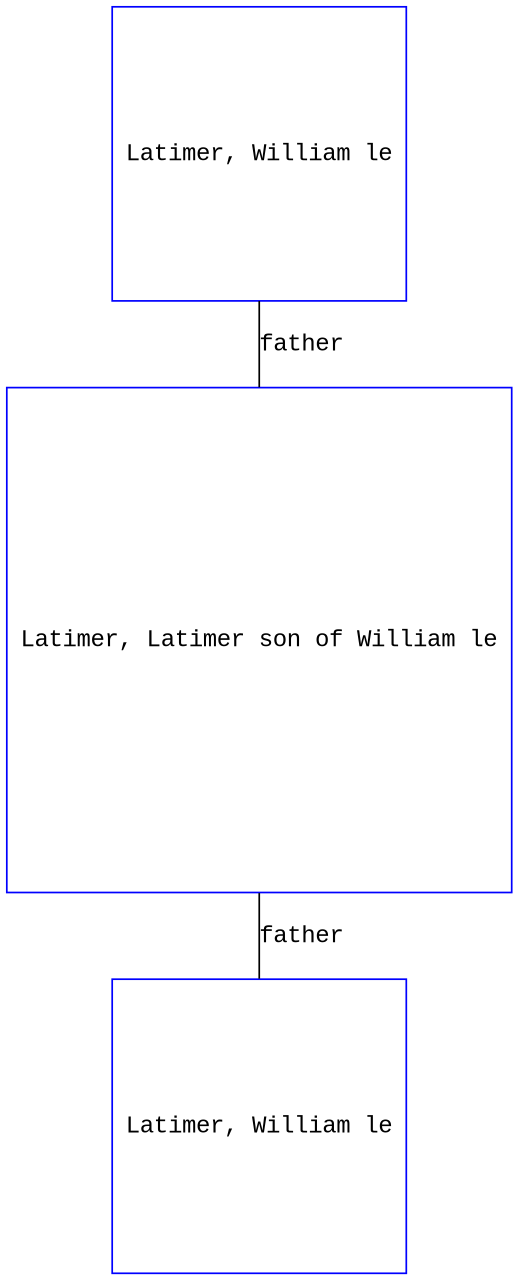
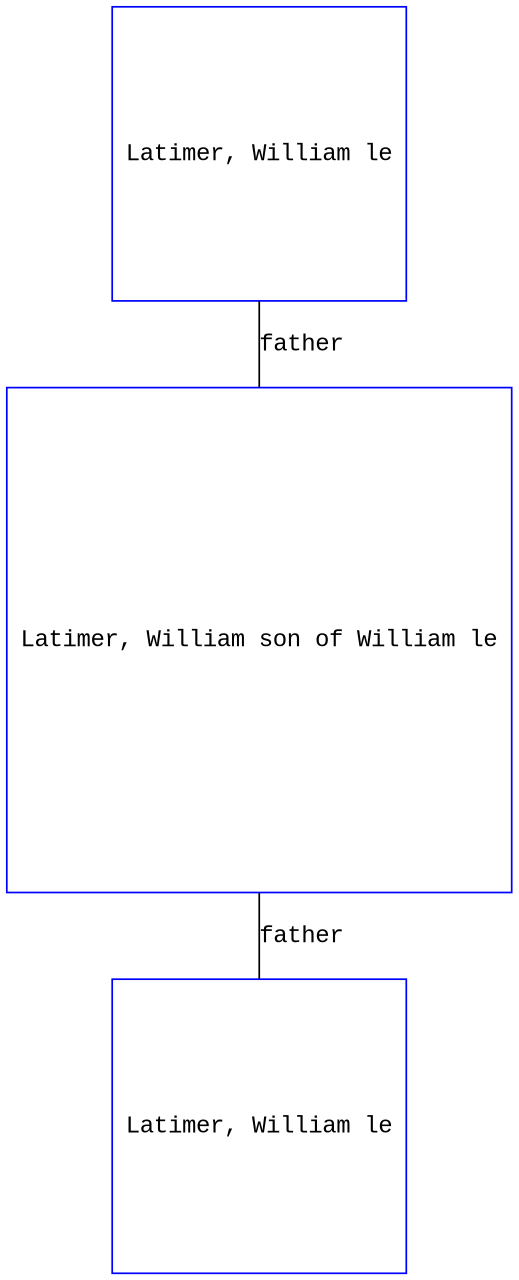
(259, 640) -> (259, 640)
